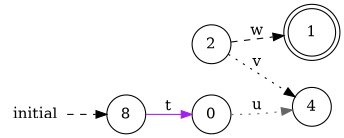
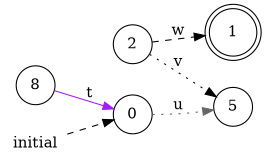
(312, 107) -> (233, 107)
(81, 114) -> (85, 129)
